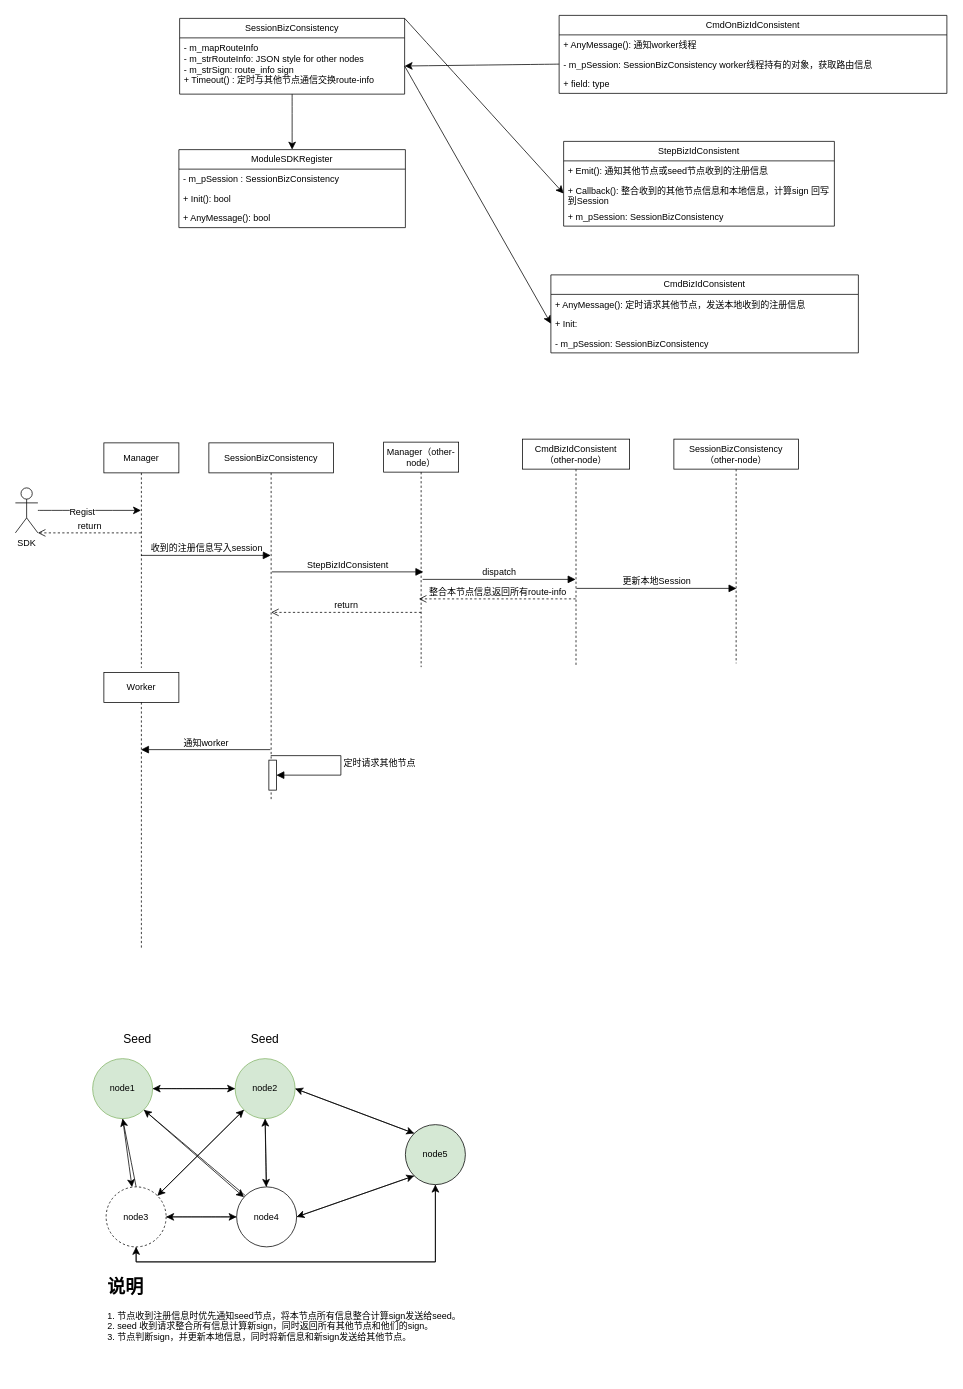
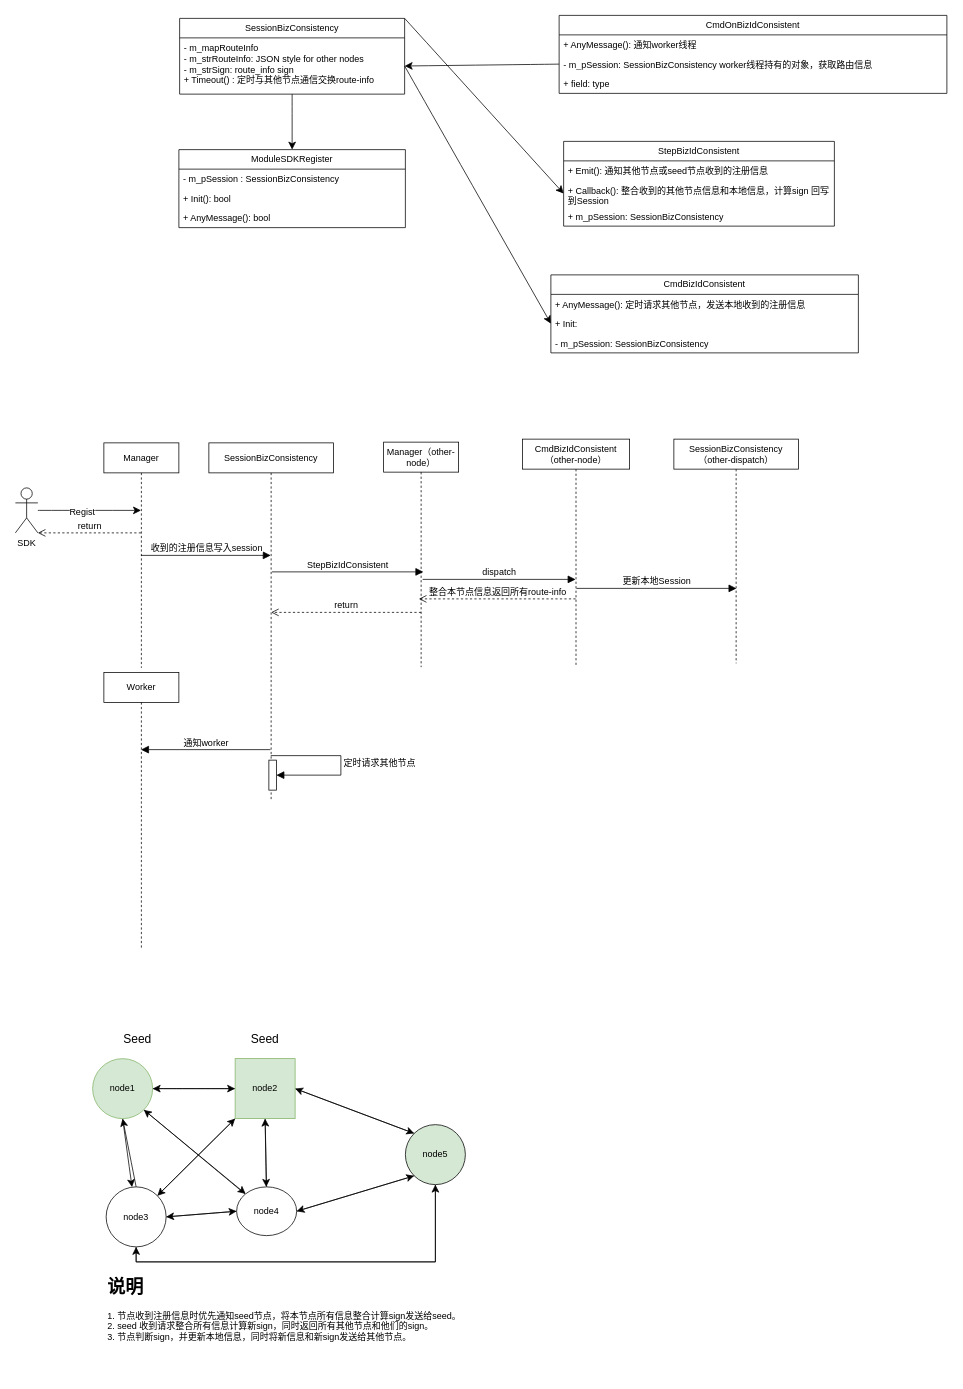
(736, 454) -> (736, 454)
(265, 1089) -> (265, 1089)
(136, 1217) -> (136, 1217)
(267, 1217) -> (267, 1211)
